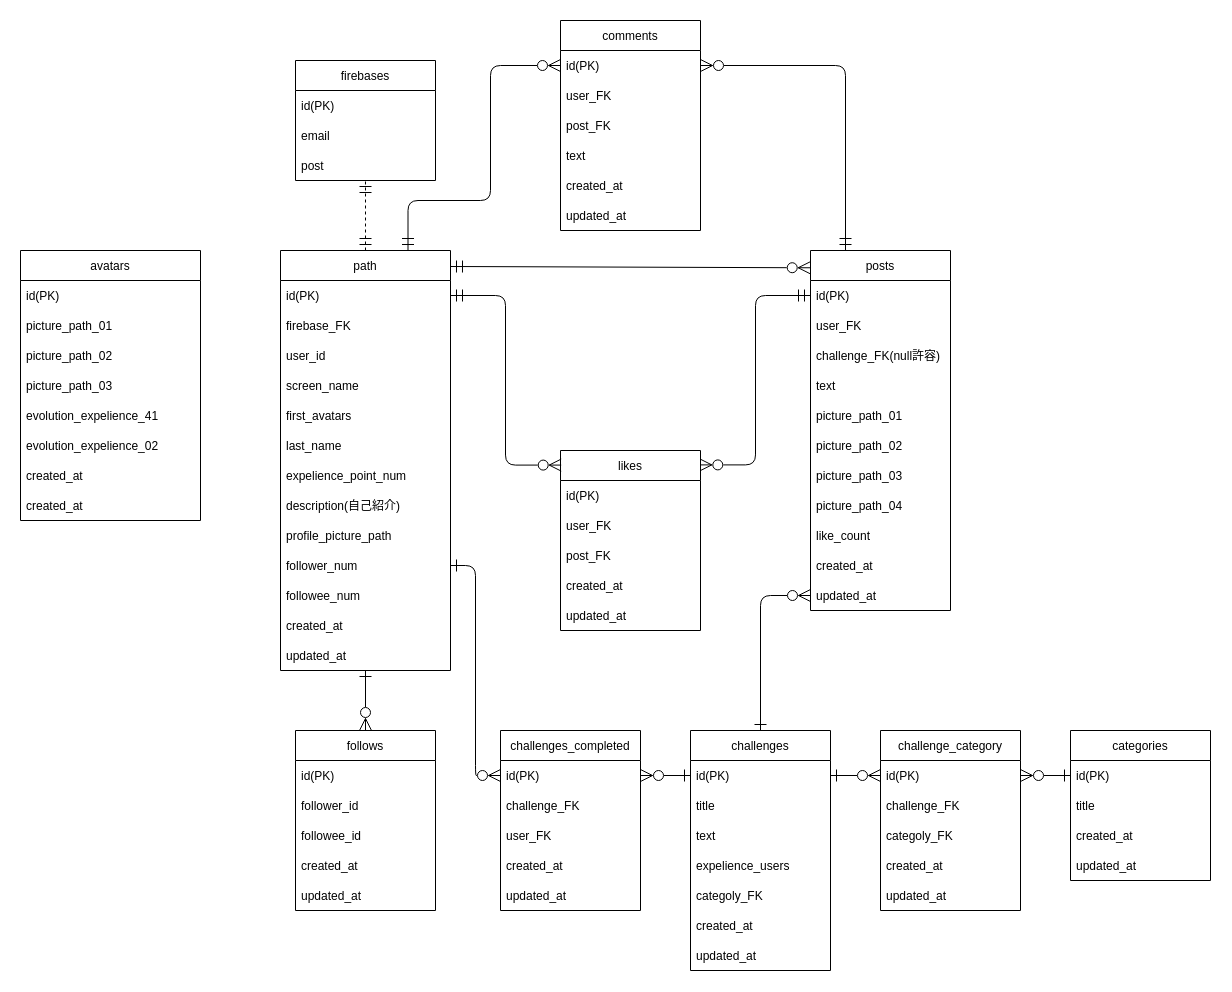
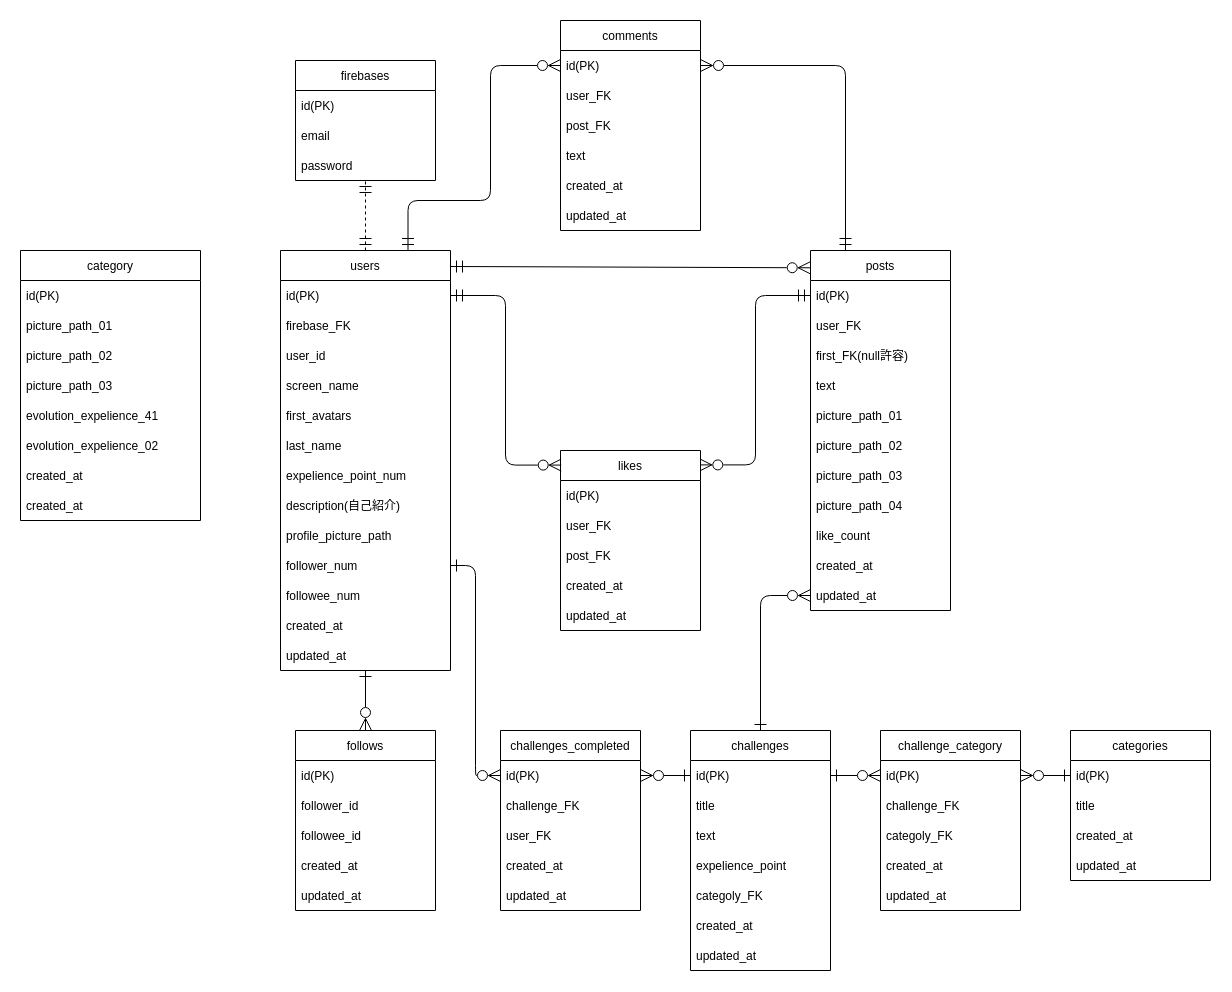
(314, 166) -> (328, 166)
(110, 266) -> (110, 266)
(365, 266) -> (365, 266)
(882, 356) -> (870, 356)
(747, 866) -> (745, 866)
